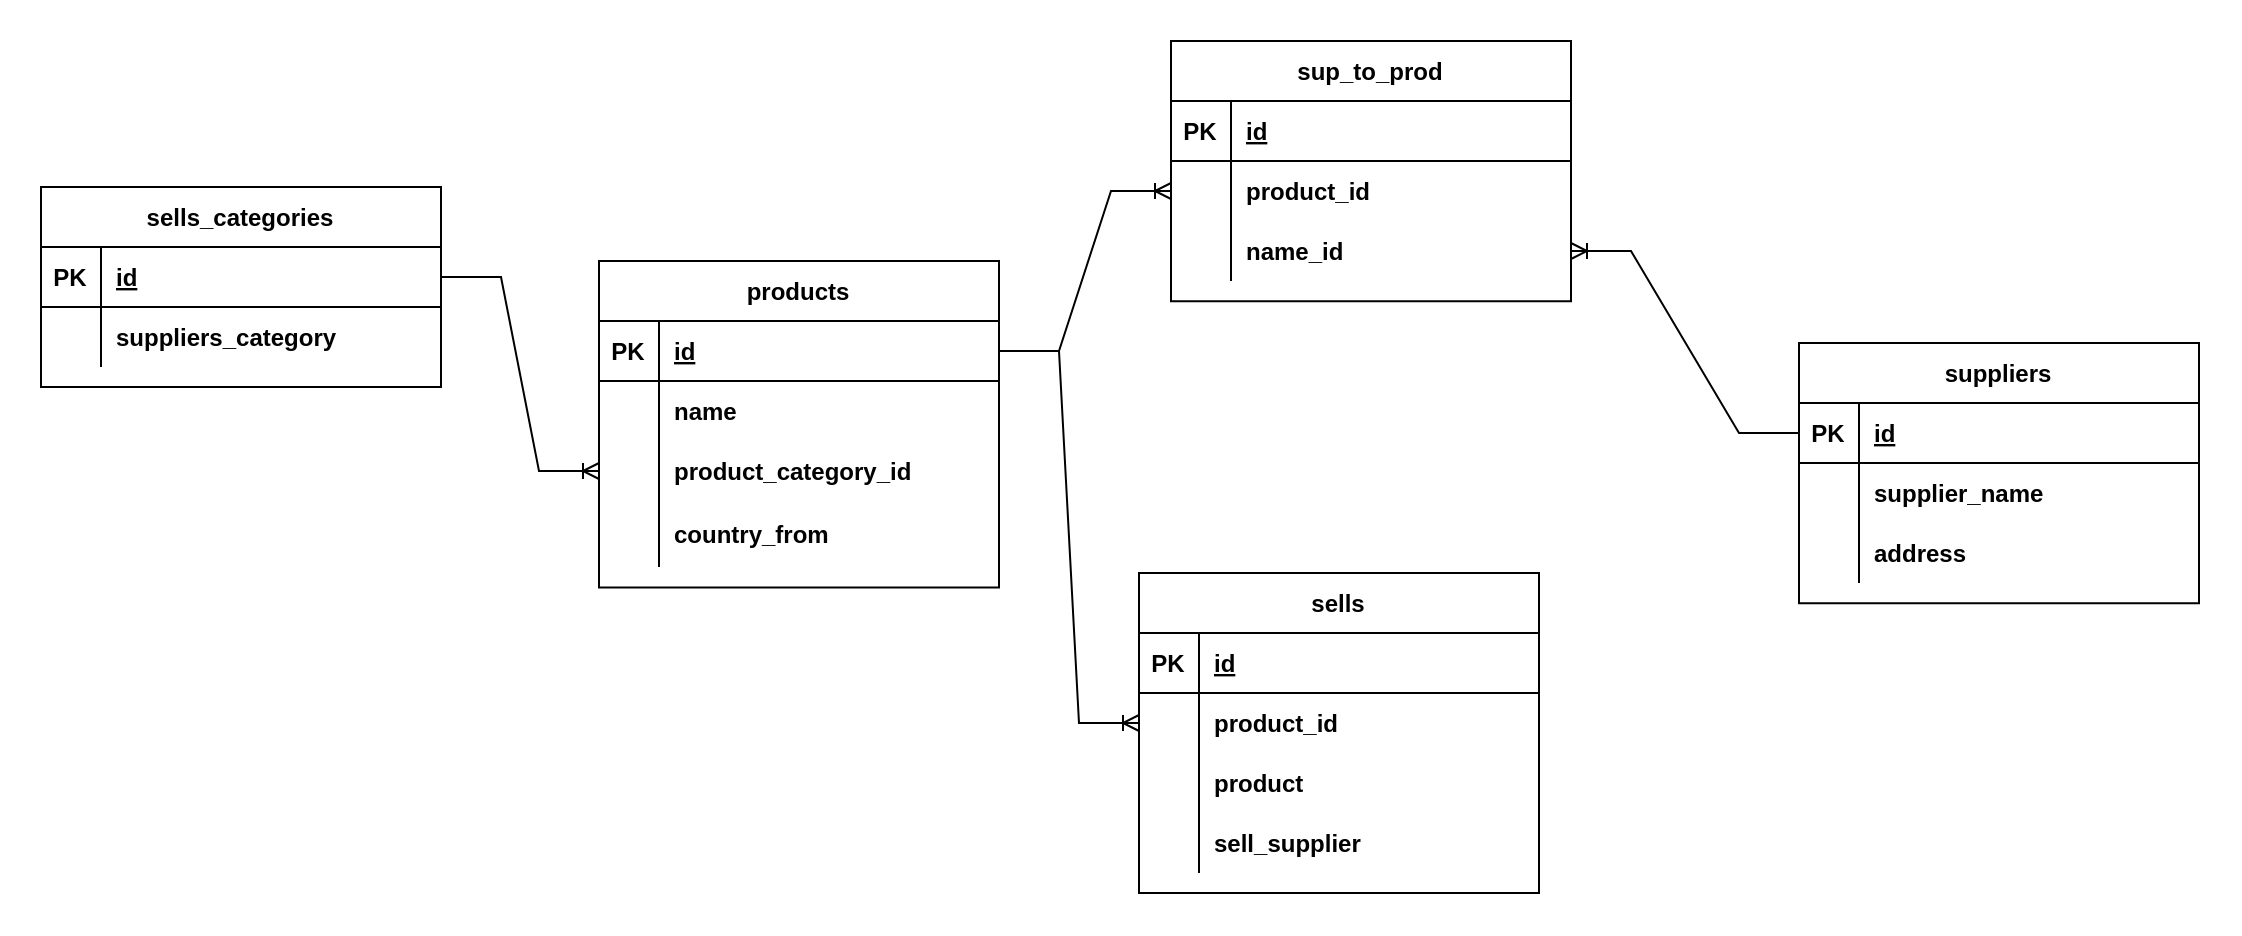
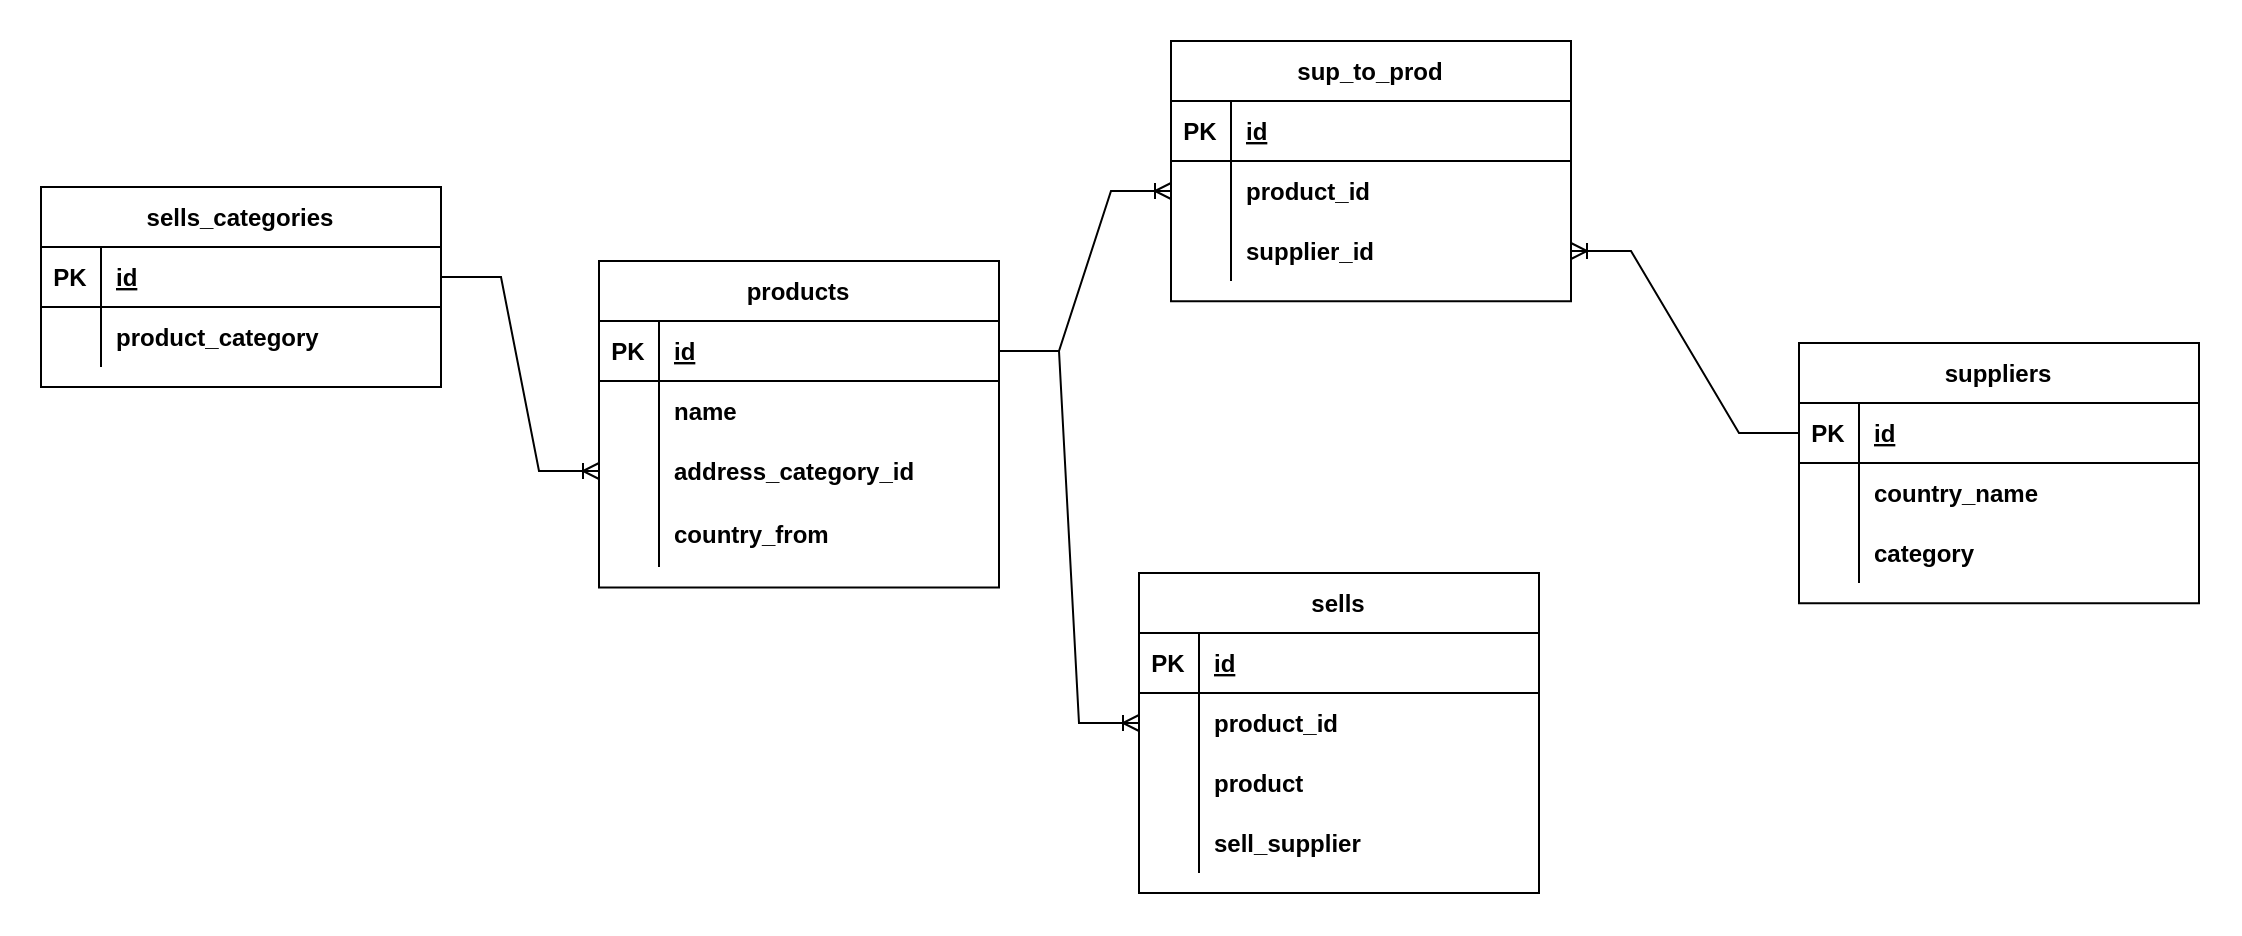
(1290, 252) -> (1311, 252)
(231, 338) -> (224, 338)
(799, 472) -> (799, 472)
(1955, 494) -> (1955, 494)
(1921, 554) -> (1928, 554)
